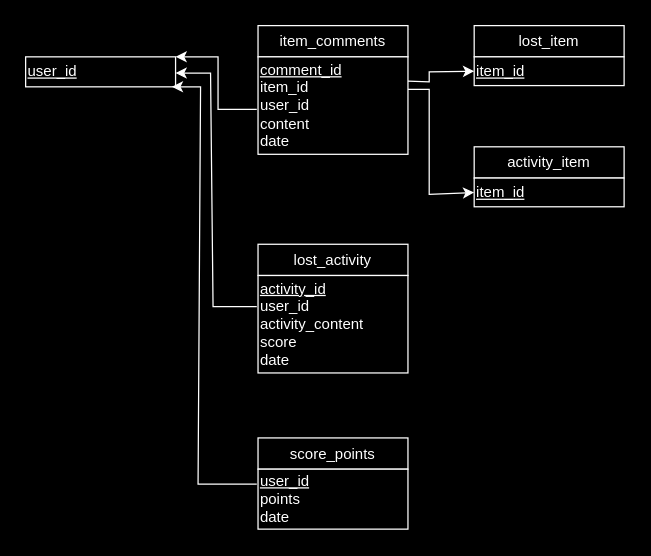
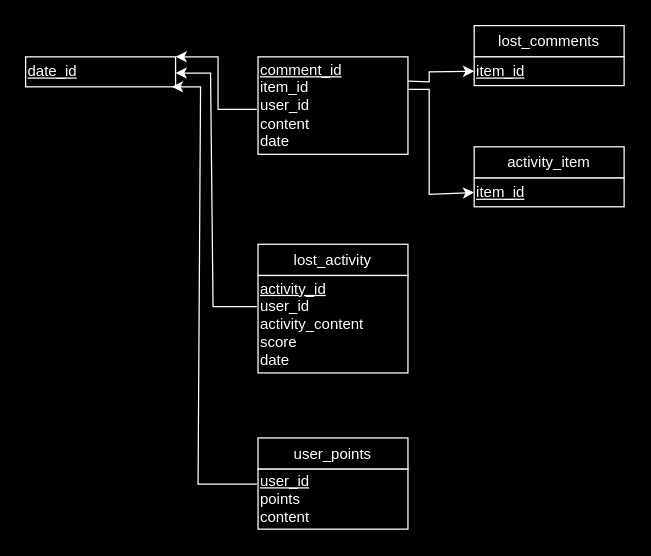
(333, 41) -> none
(549, 42) -> (549, 42)
(56, 72) -> (56, 72)
(333, 454) -> (333, 454)
(288, 499) -> (290, 499)
